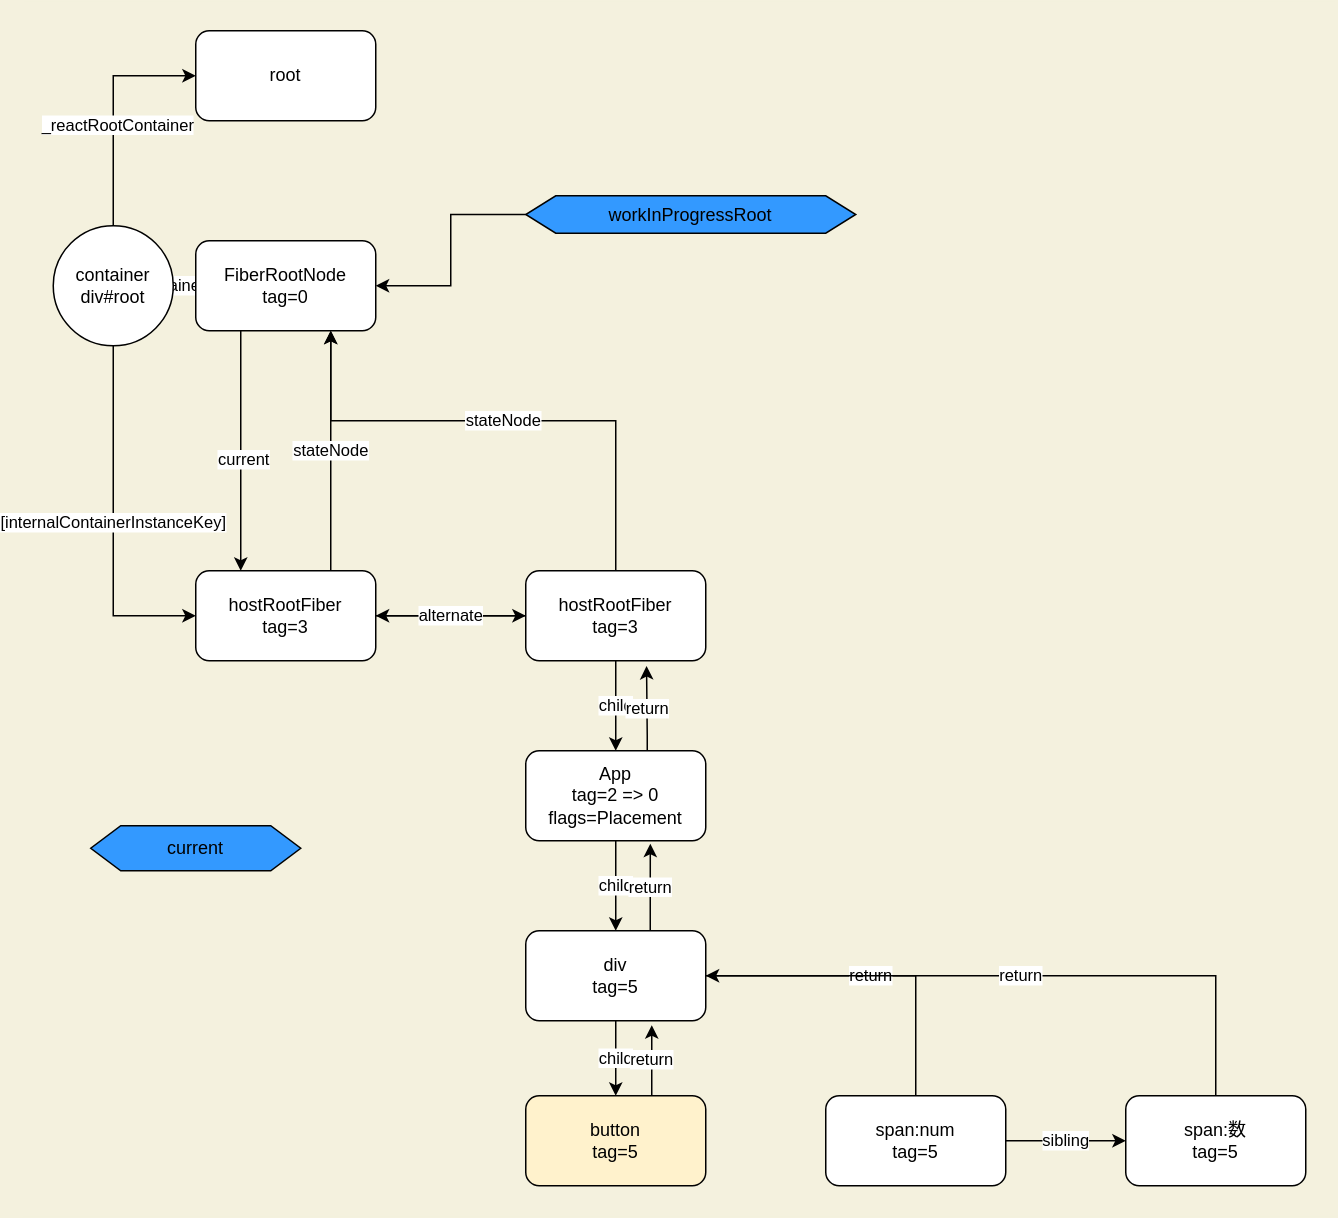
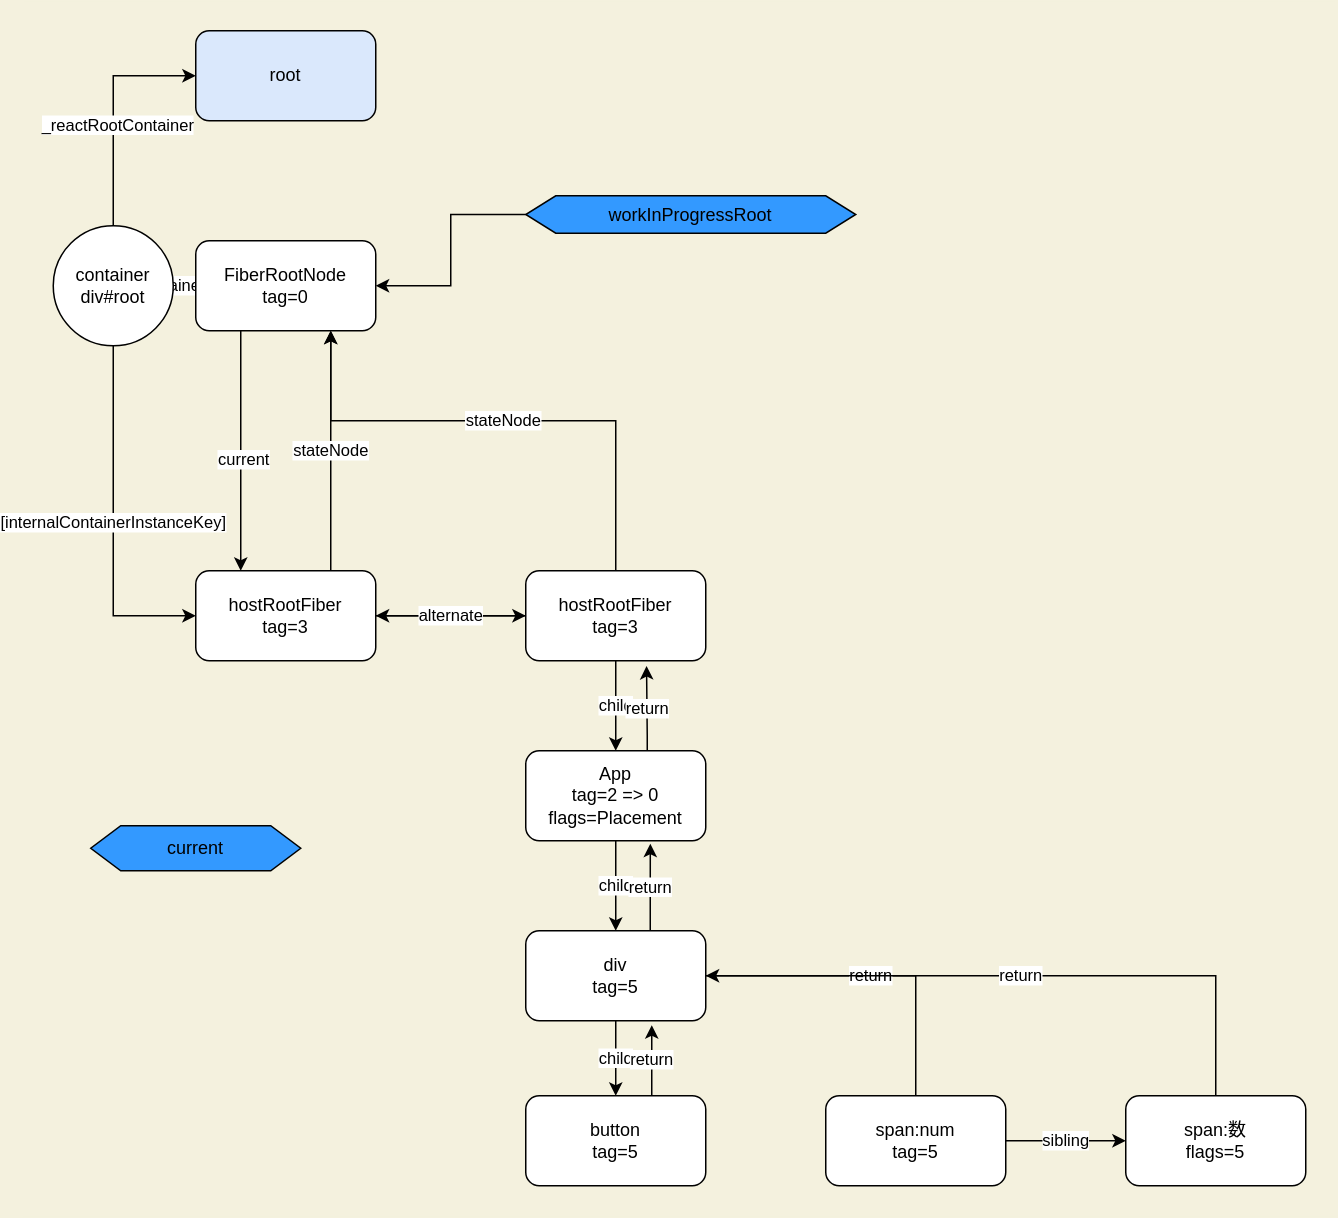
(286, 76) -> (286, 76)
(616, 1141) -> (616, 1141)
(1216, 1141) -> (1216, 1141)
